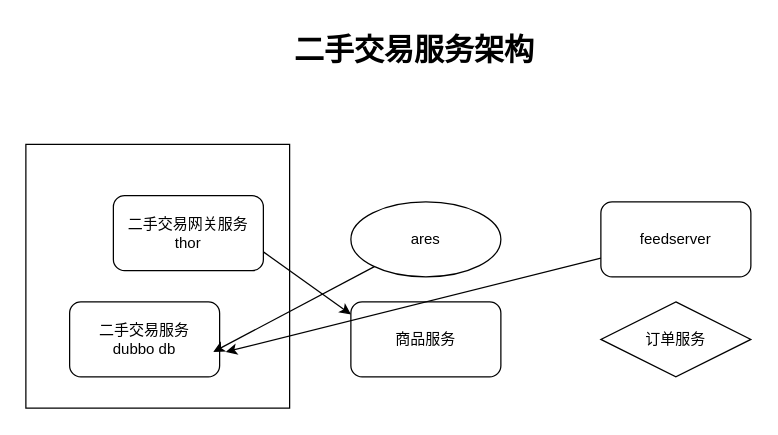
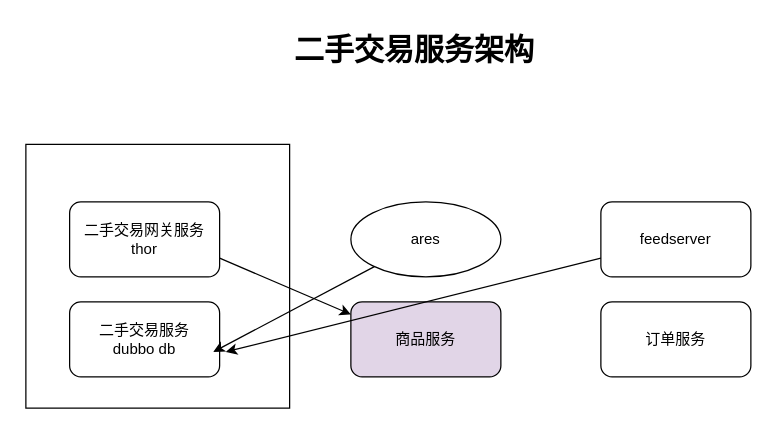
(188, 233) -> (144, 239)
(426, 339) -> (426, 339)
(676, 339) -> (676, 339)
